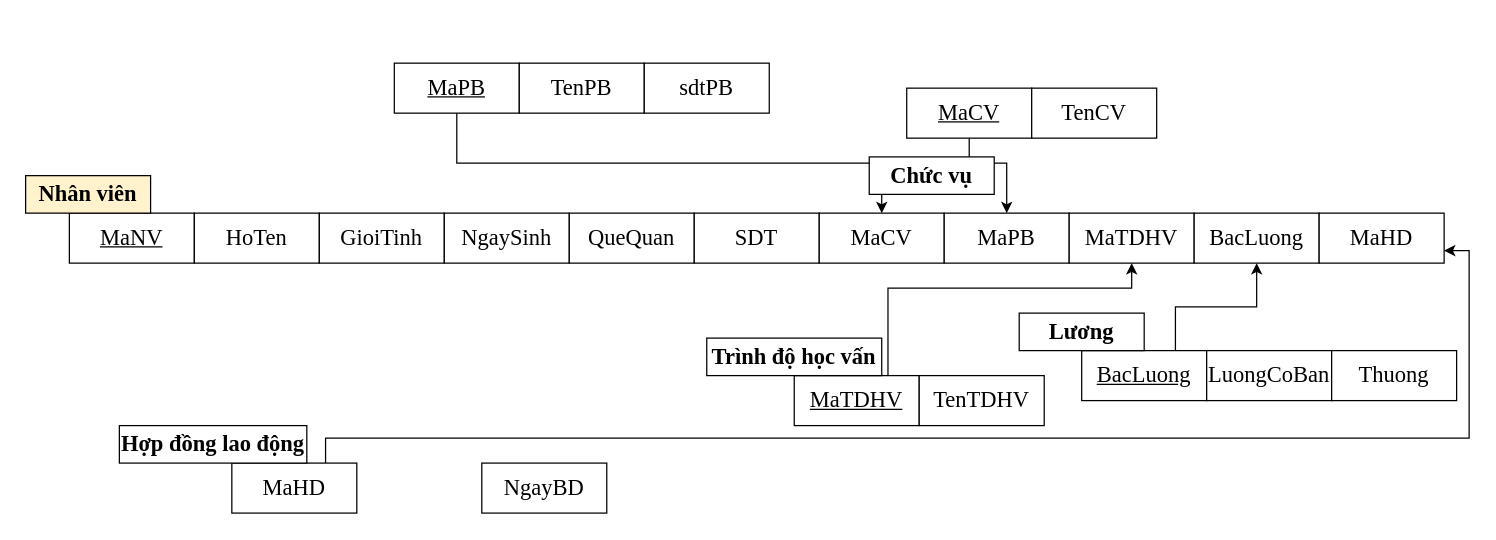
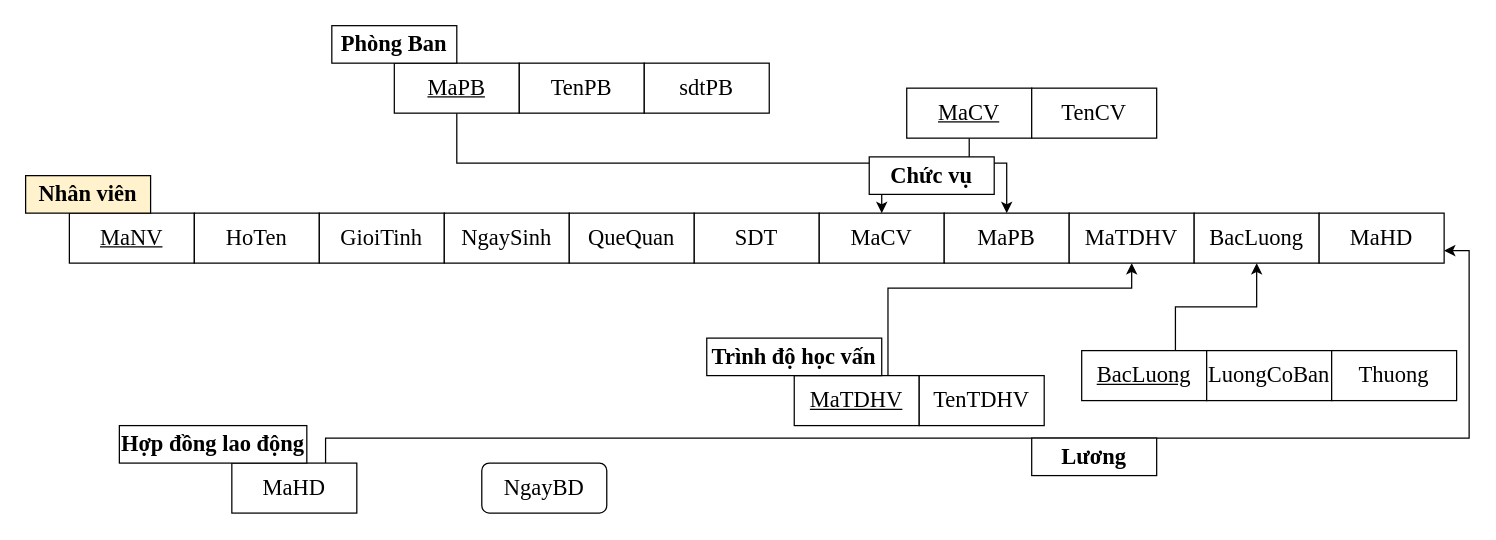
none -> (394, 44)
(1082, 332) -> (1094, 457)
(544, 488) -> (544, 488)
